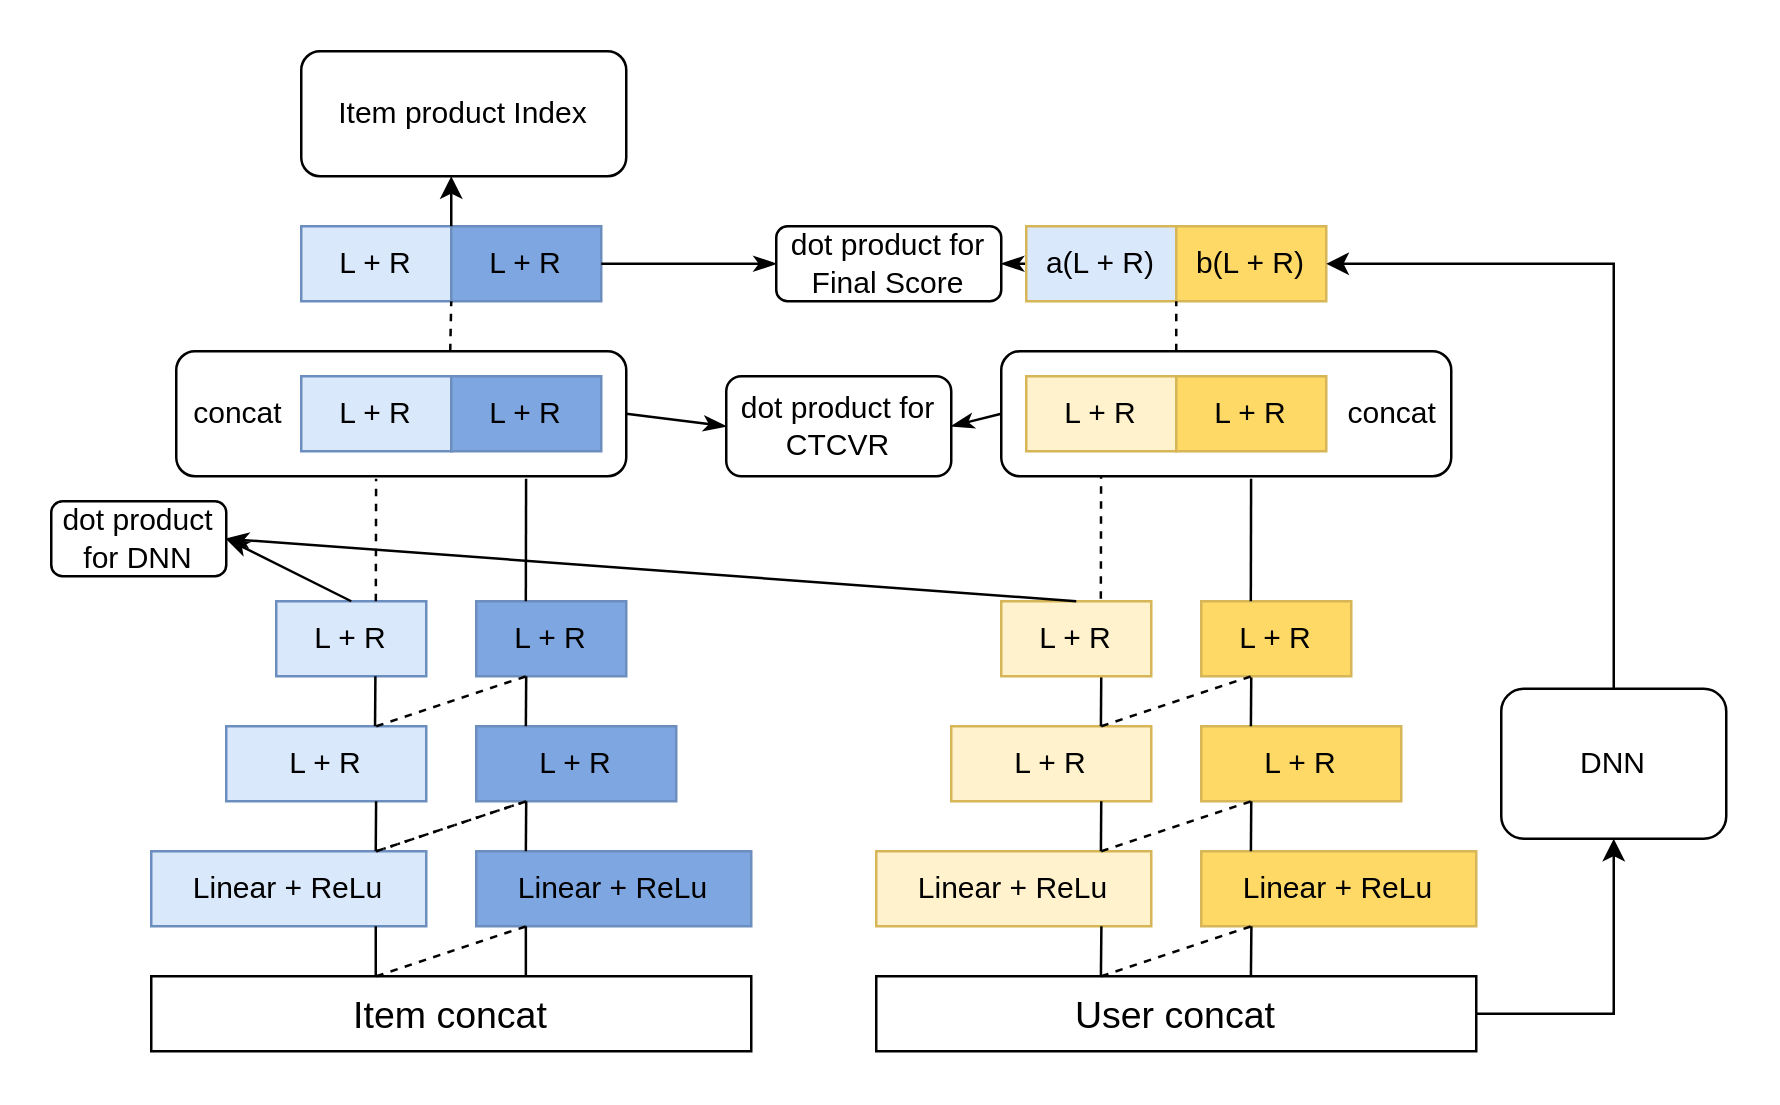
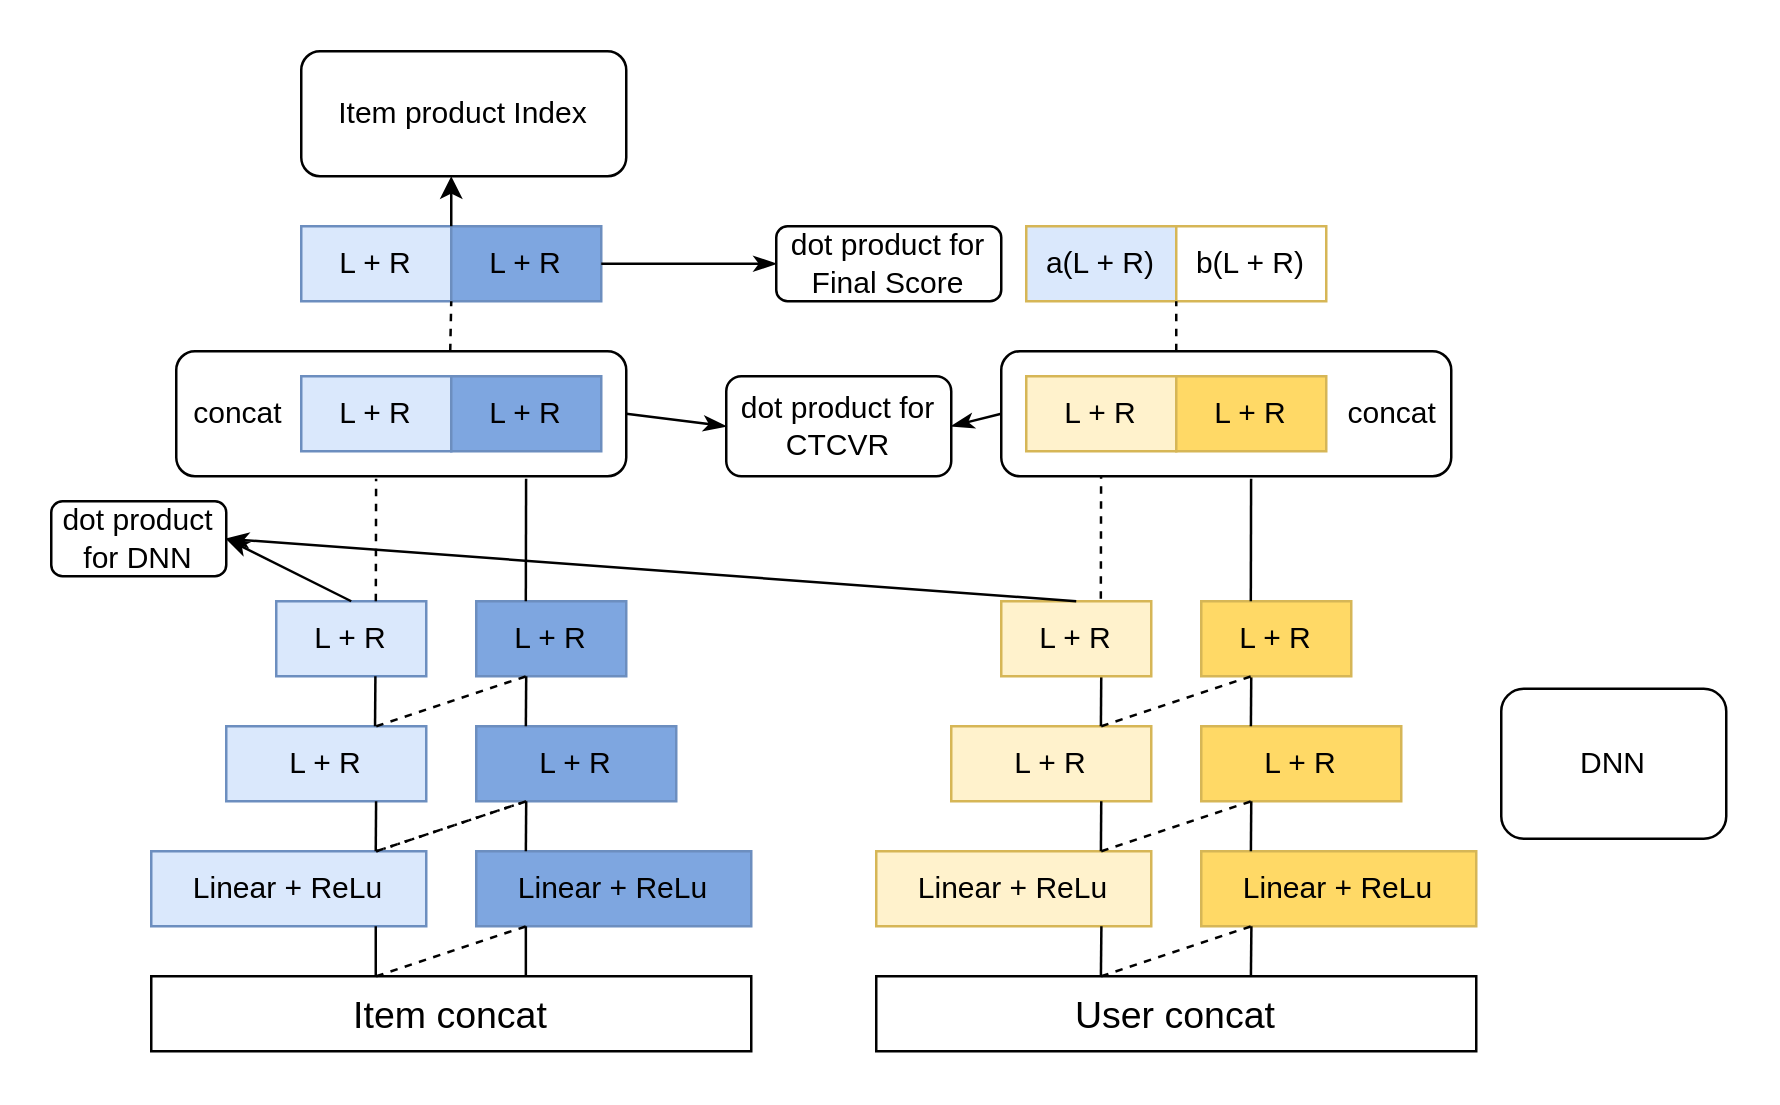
(1022, 264) -> (1026, 264)
(1251, 264) -> (1251, 264)
(1614, 341) -> none
(1614, 1003) -> none
